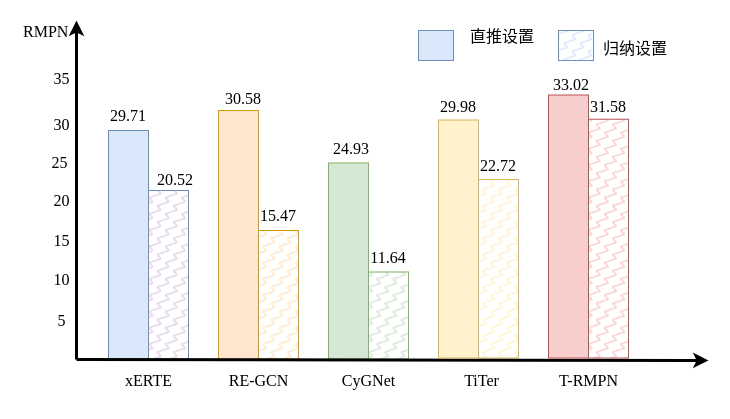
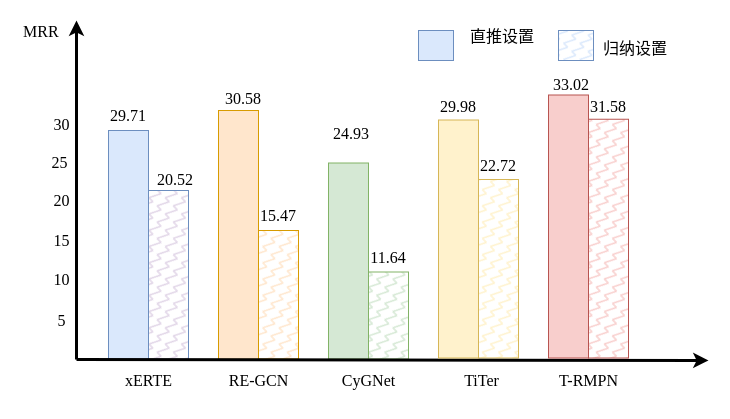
(41, 32) -> (37, 32)
(61, 81) -> none
(351, 148) -> (351, 133)
